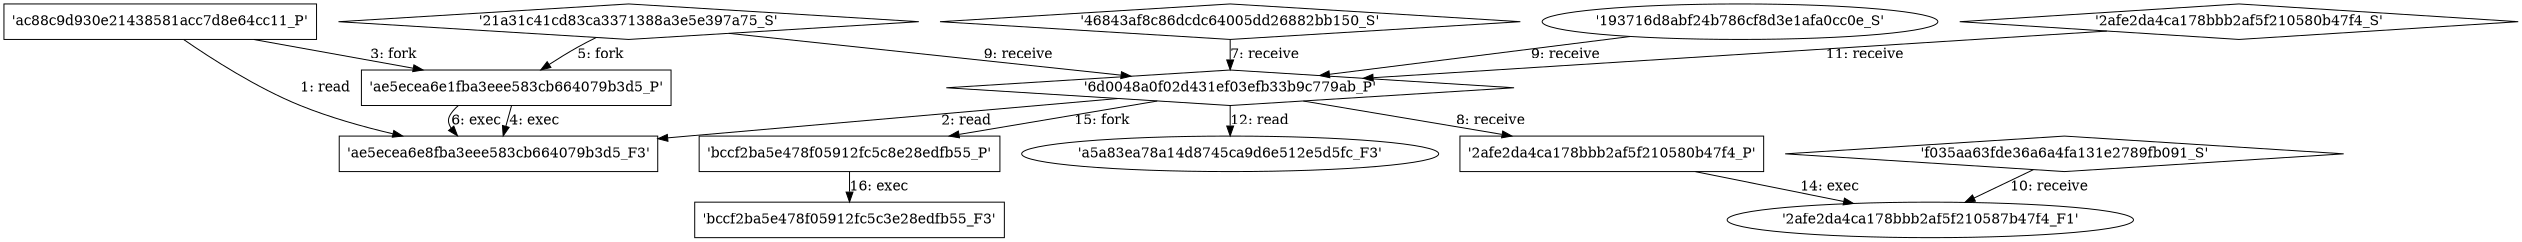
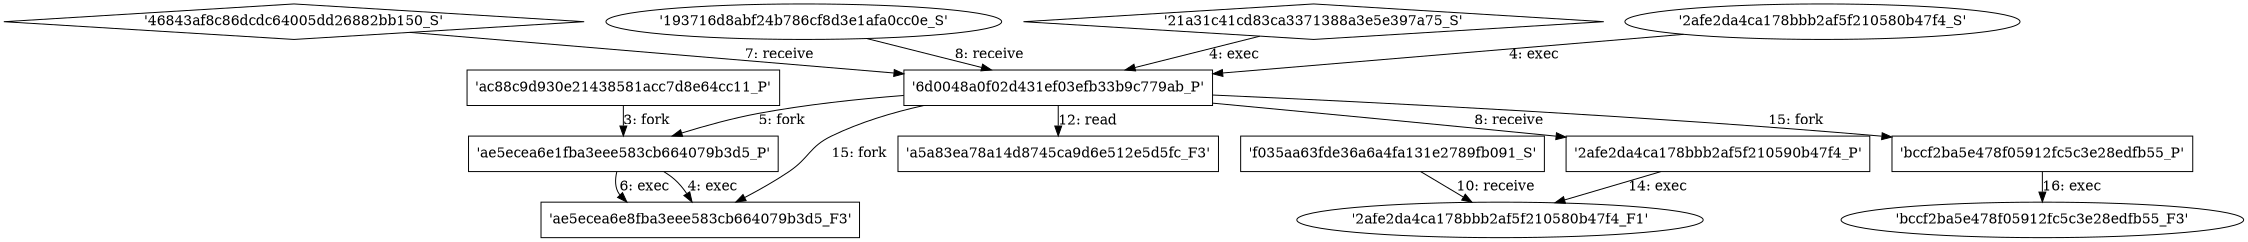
(2239, 22) -> (1822, 22)
(572, 50) -> (792, 108)
(1018, 55) -> (1234, 55)
(1565, 55) -> (989, 55)
(1865, 55) -> (1534, 55)
(1230, 88) -> (1058, 88)
(283, 98) -> none
(966, 121) -> (859, 154)
(850, 154) -> (2042, 154)
(1230, 154) -> (1058, 154)
(1612, 154) -> (1718, 154)
(2064, 154) -> (1392, 154)
(850, 220) -> (2042, 220)
(1930, 220) -> (1500, 220)
